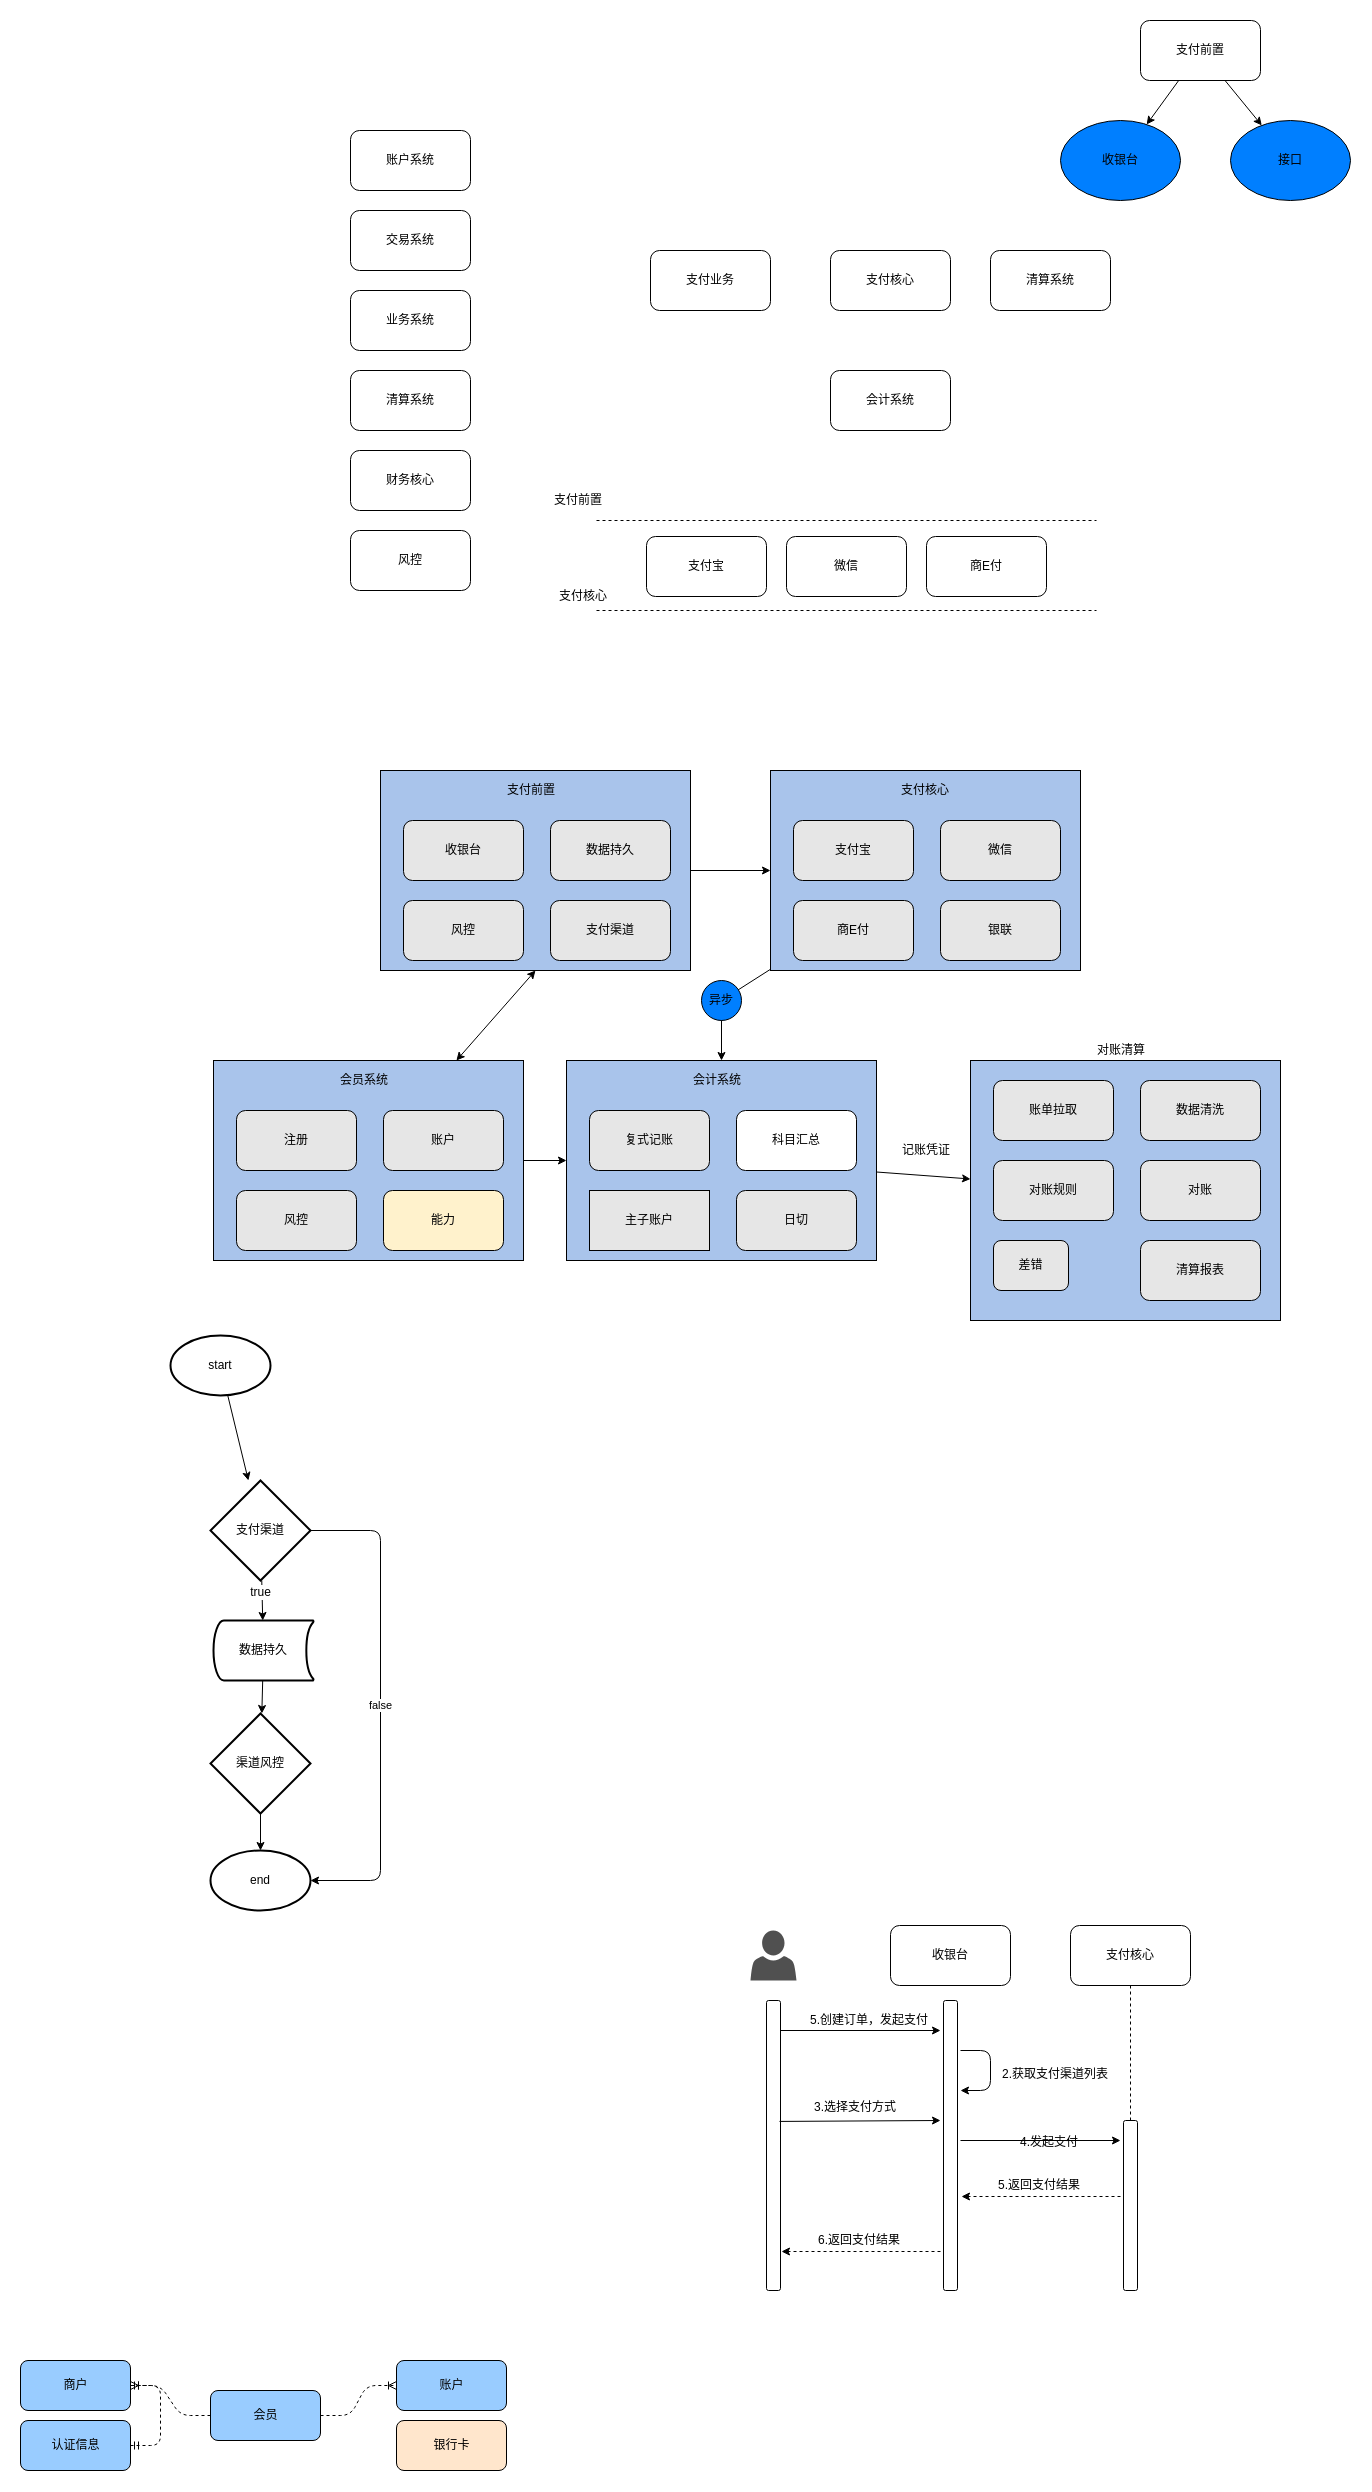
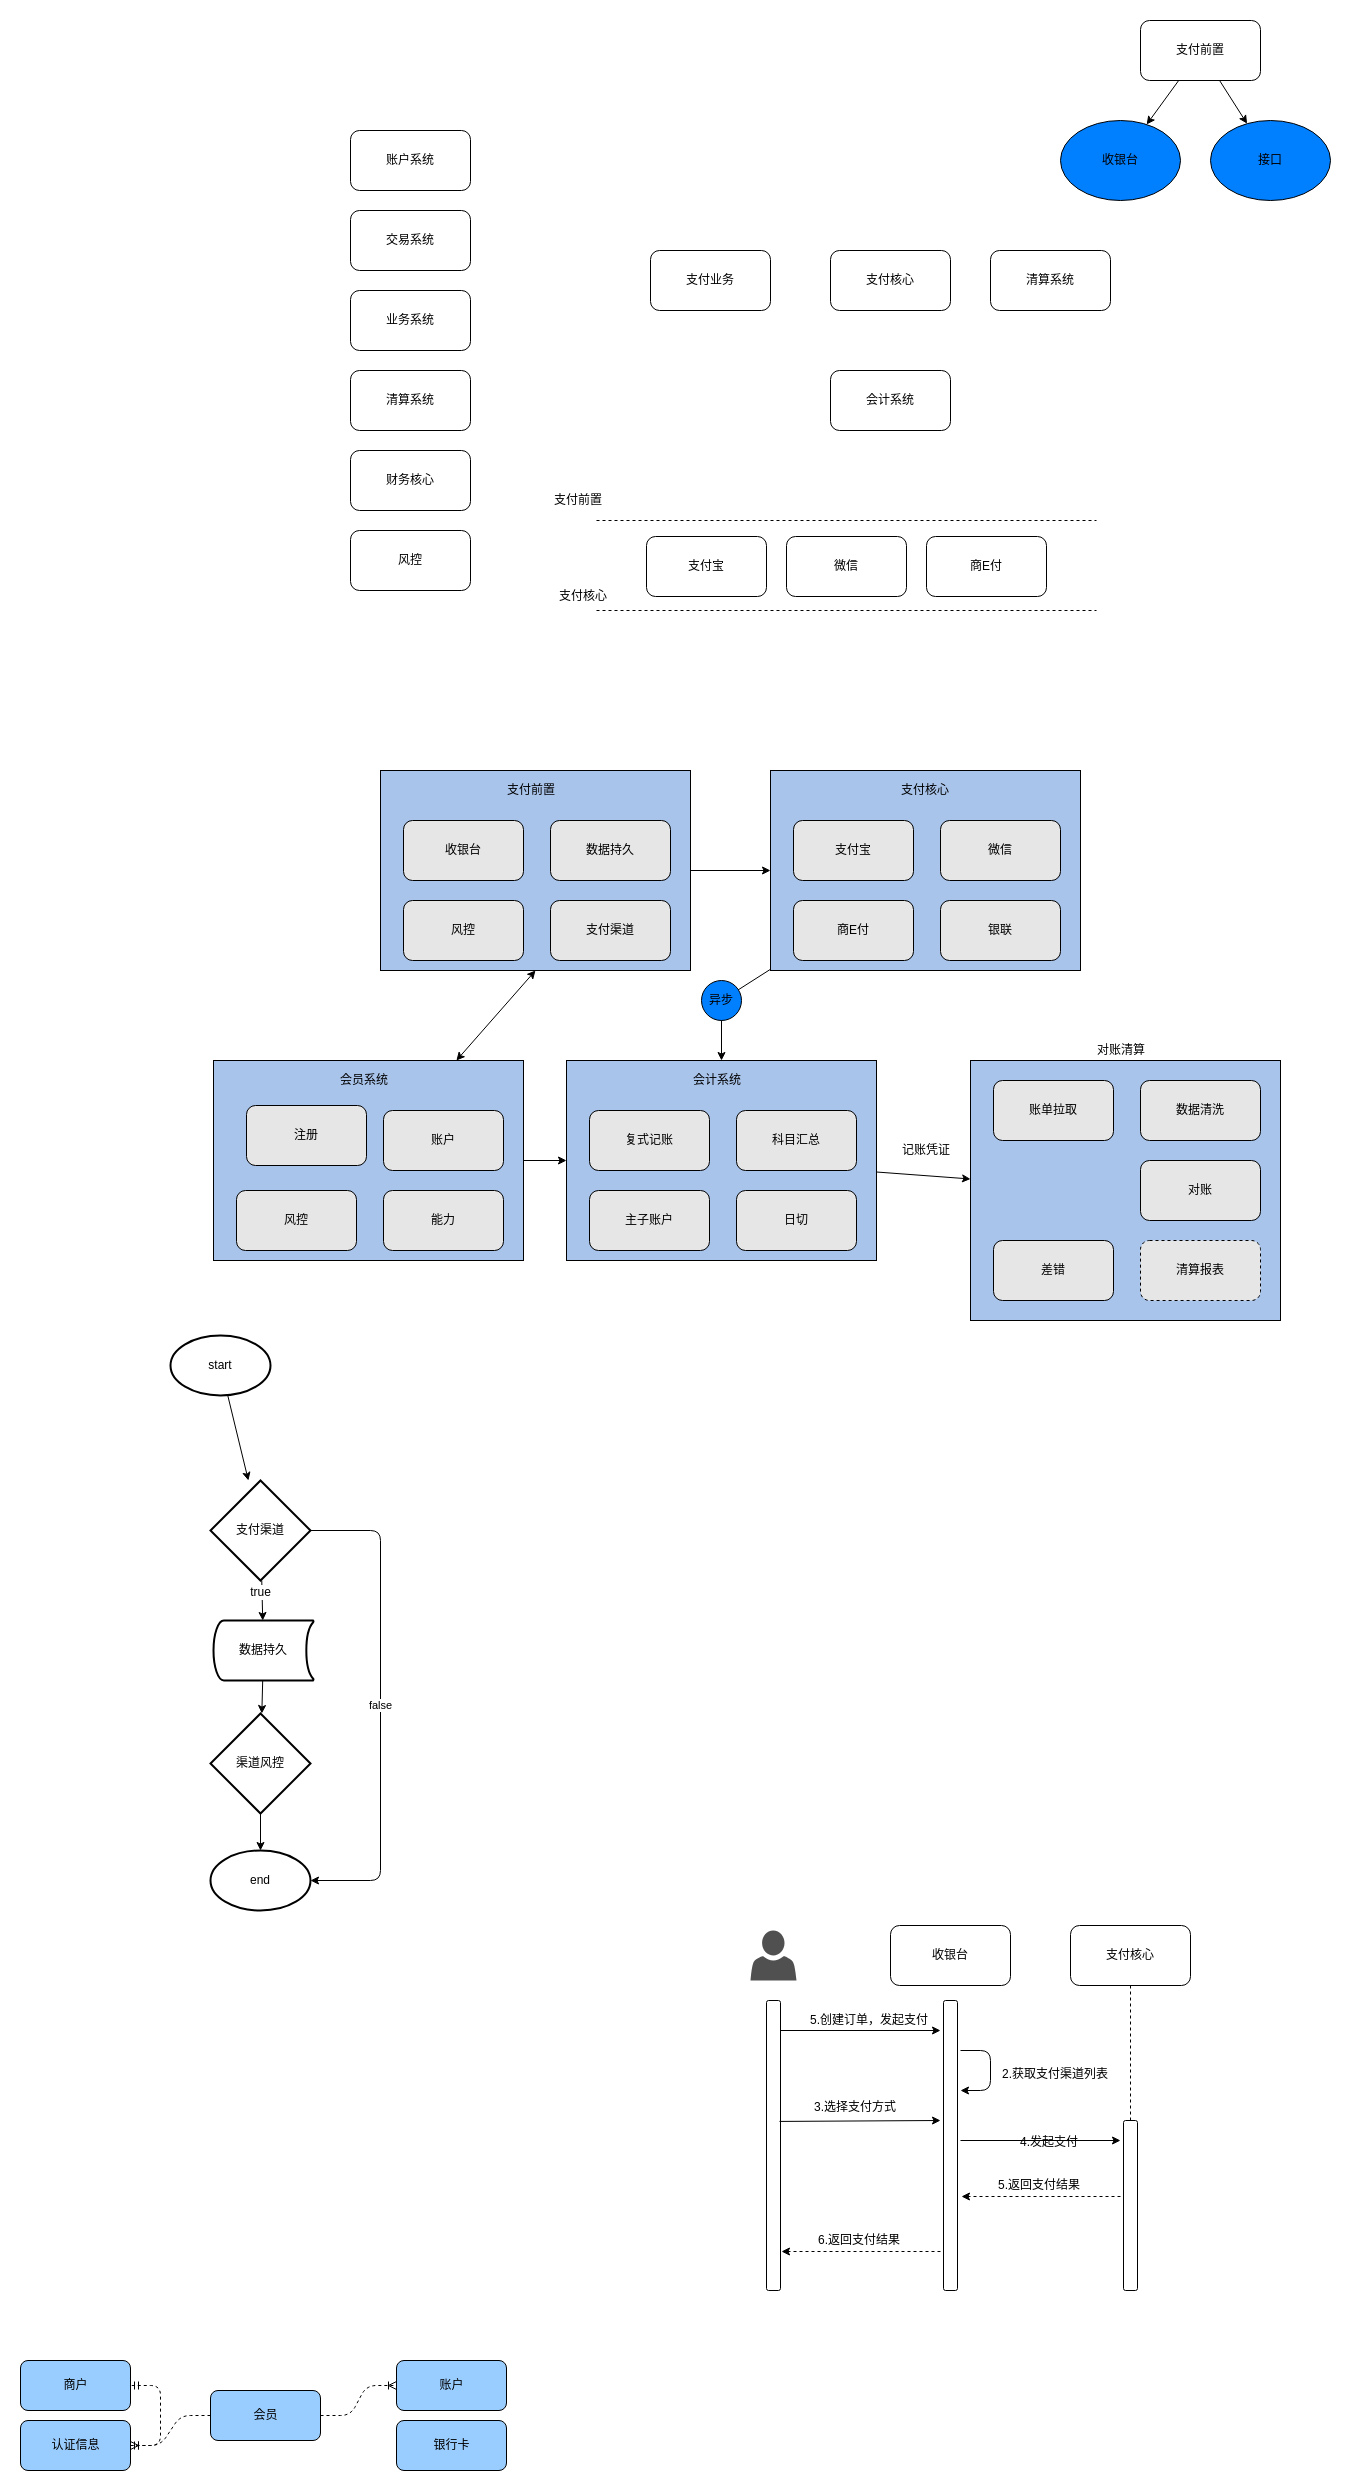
(1291, 161) -> (1271, 161)
(297, 1141) -> (307, 1136)
(797, 1141) -> (797, 1141)
(1054, 1191) -> none
(444, 1221) -> (444, 1221)
(650, 1221) -> (650, 1221)
(1031, 1266) -> (1054, 1271)
(1201, 1271) -> (1201, 1271)
(172, 2402) -> (172, 2429)
(452, 2446) -> (452, 2446)
